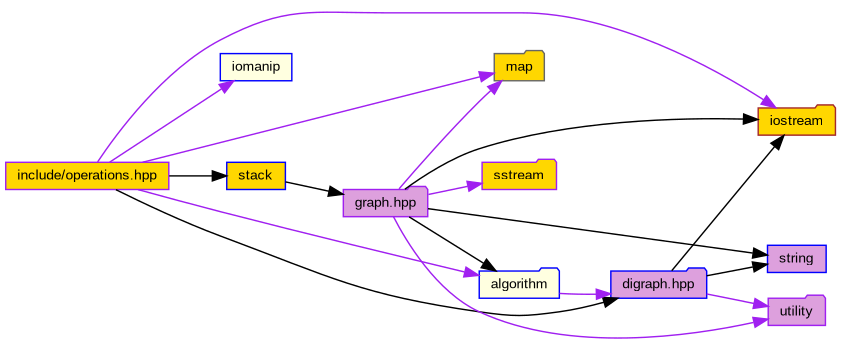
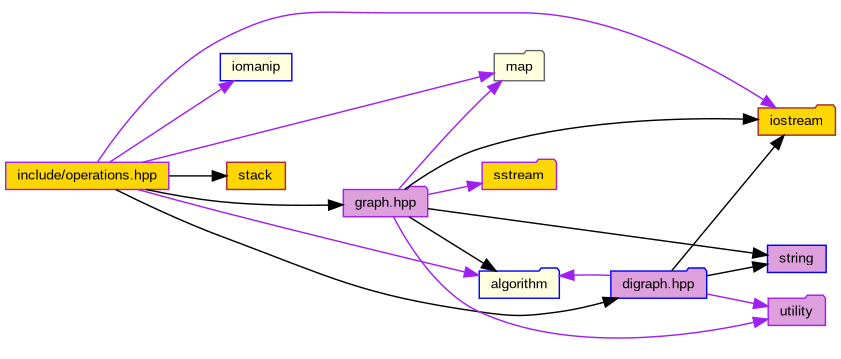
(519, 67) -> (519, 67)
(256, 176) -> (256, 176)
(307, 187) -> (237, 203)
(578, 294) -> (592, 275)
